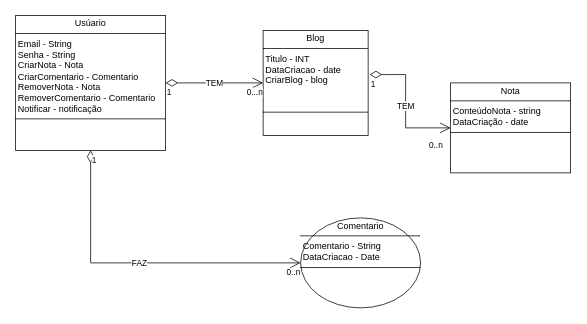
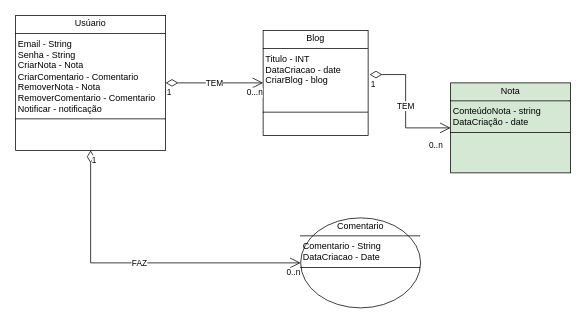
(510, 128) -> (510, 128)
